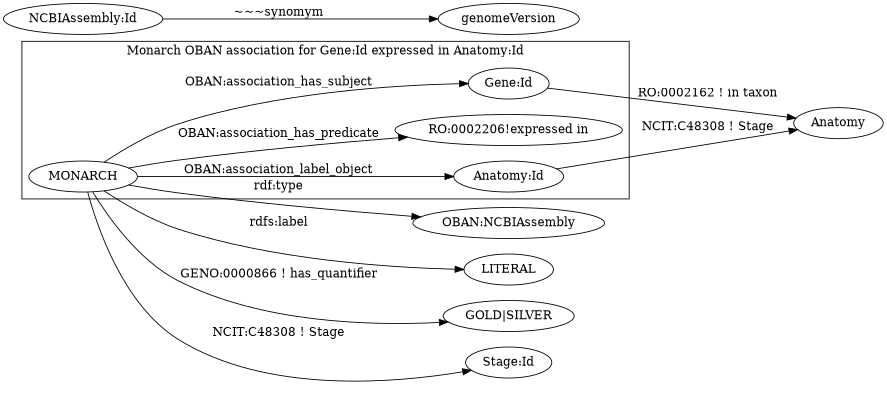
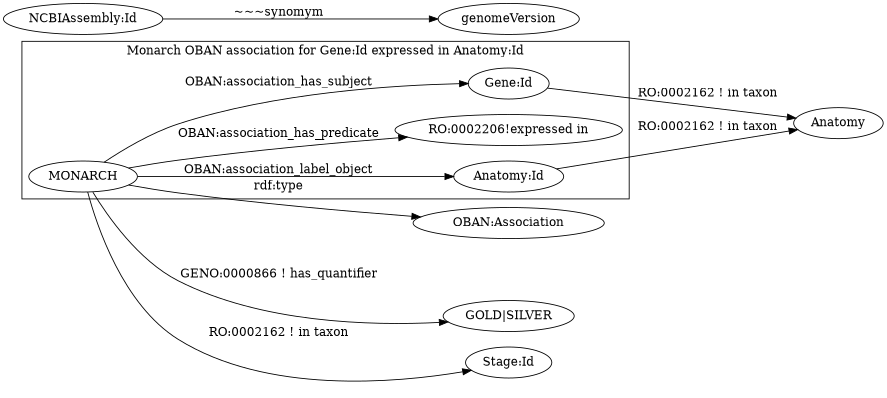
(708, 127) -> (708, 127)
(509, 223) -> (509, 223)
(509, 270) -> none
(279, 333) -> (279, 333)
